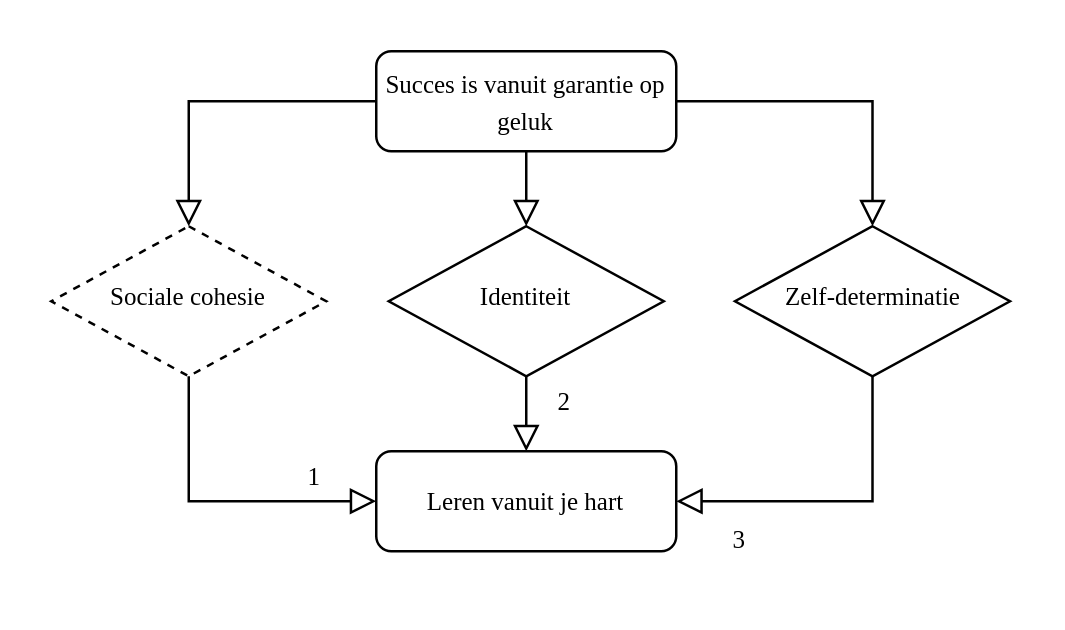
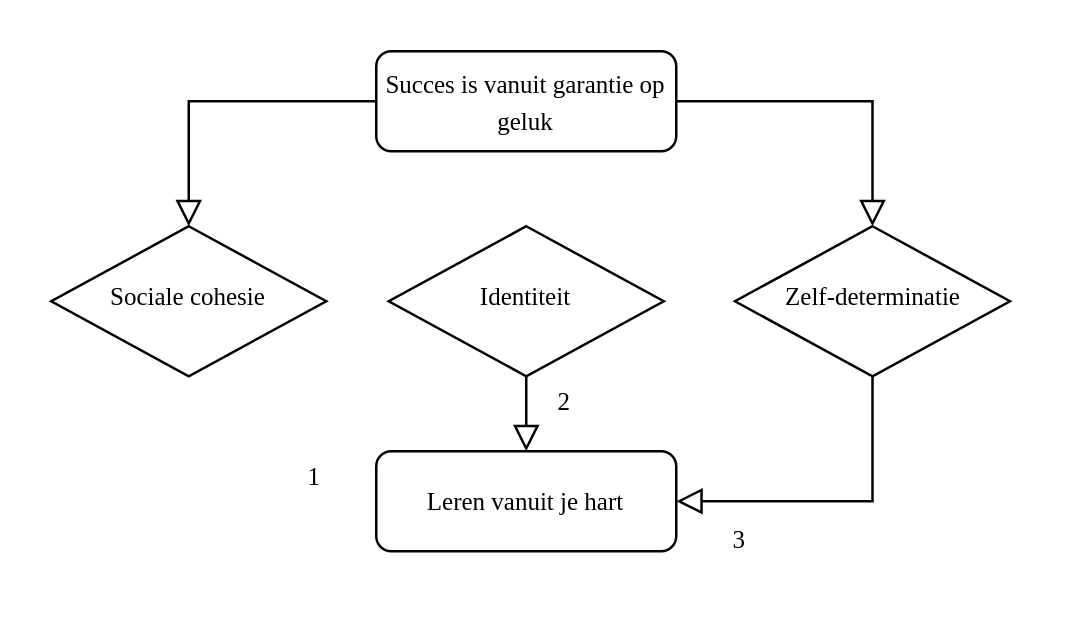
(526, 200) -> none
(189, 301) -> (189, 301)
(207, 501) -> none
